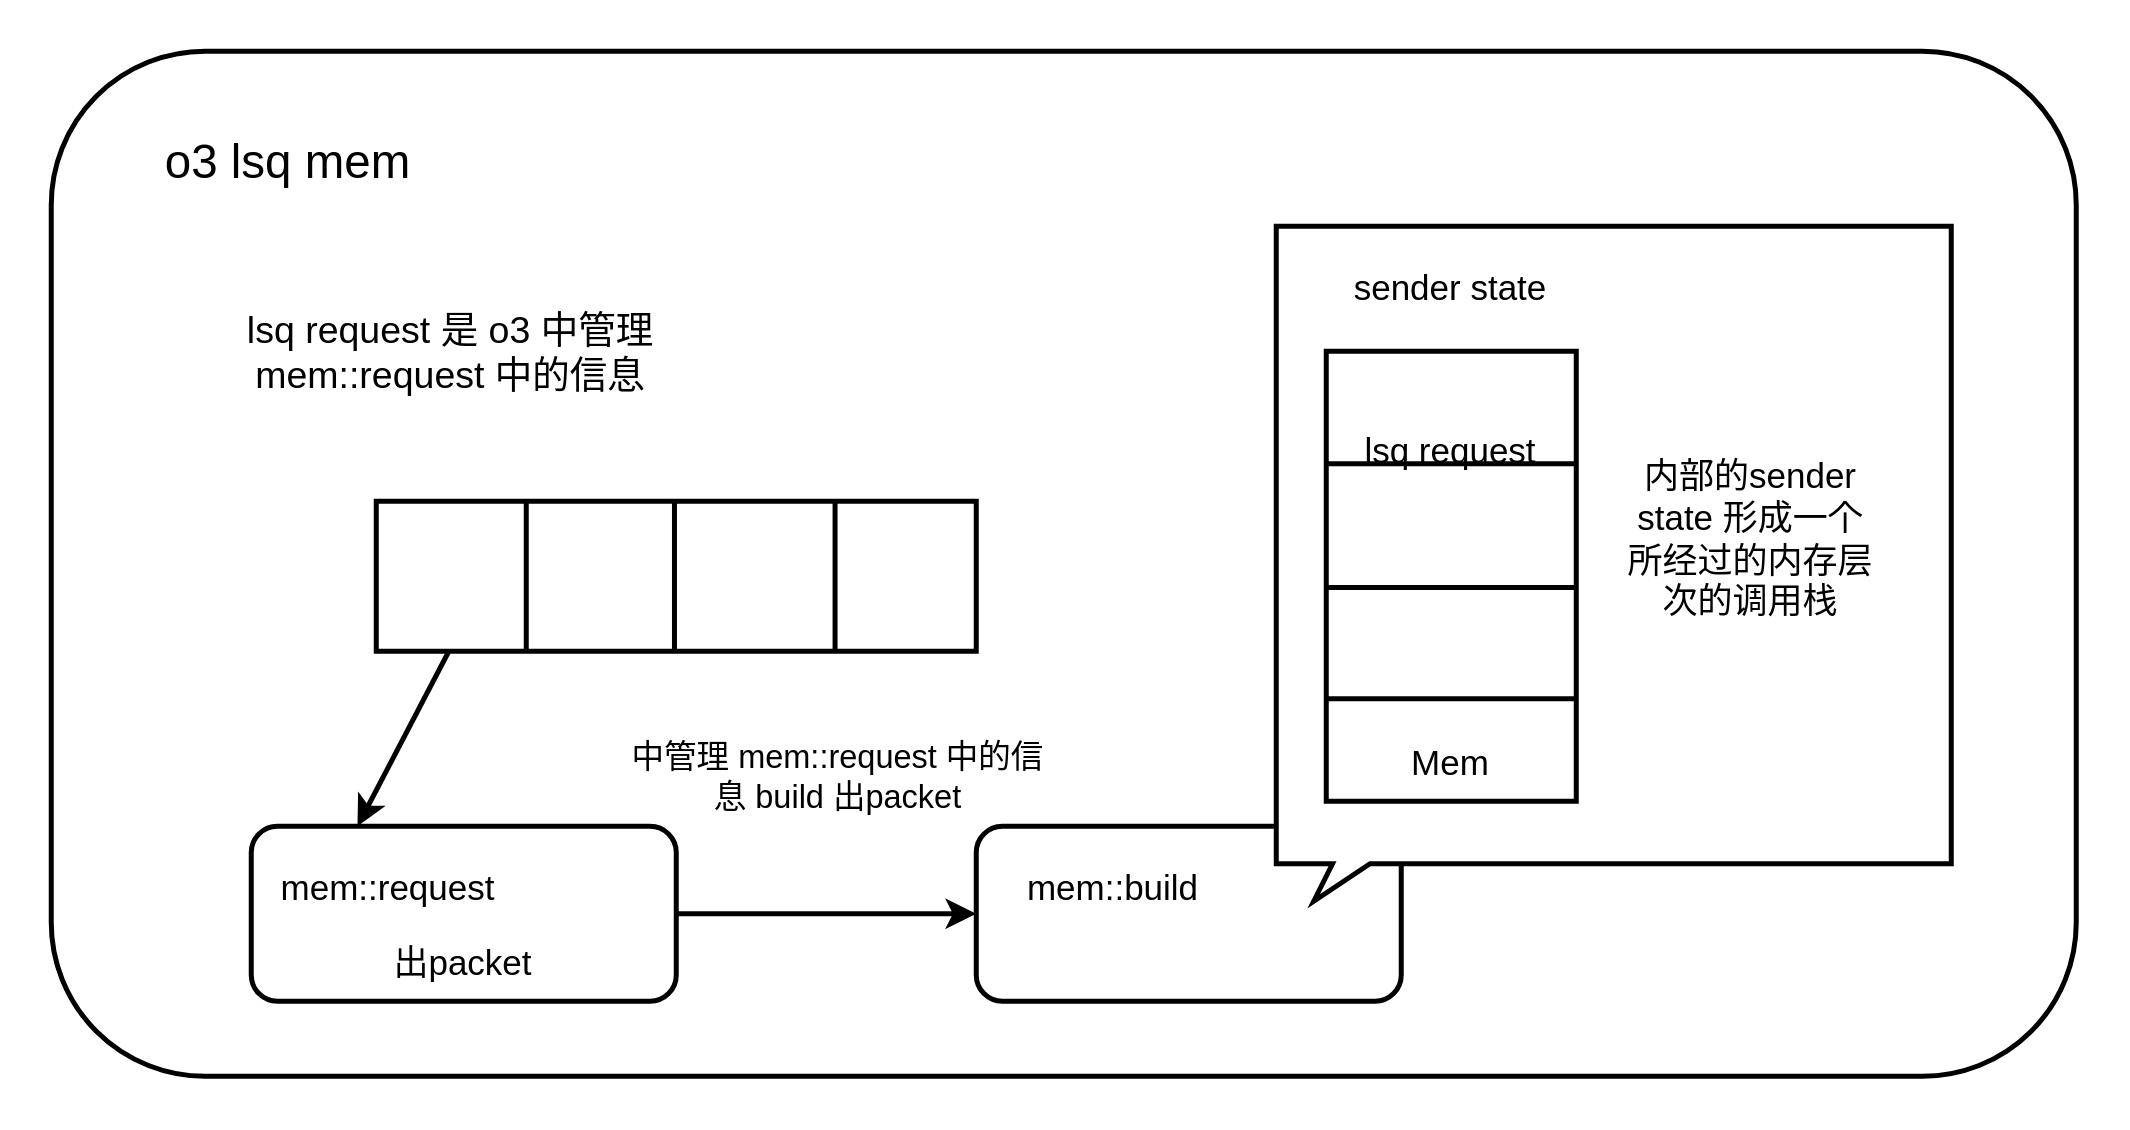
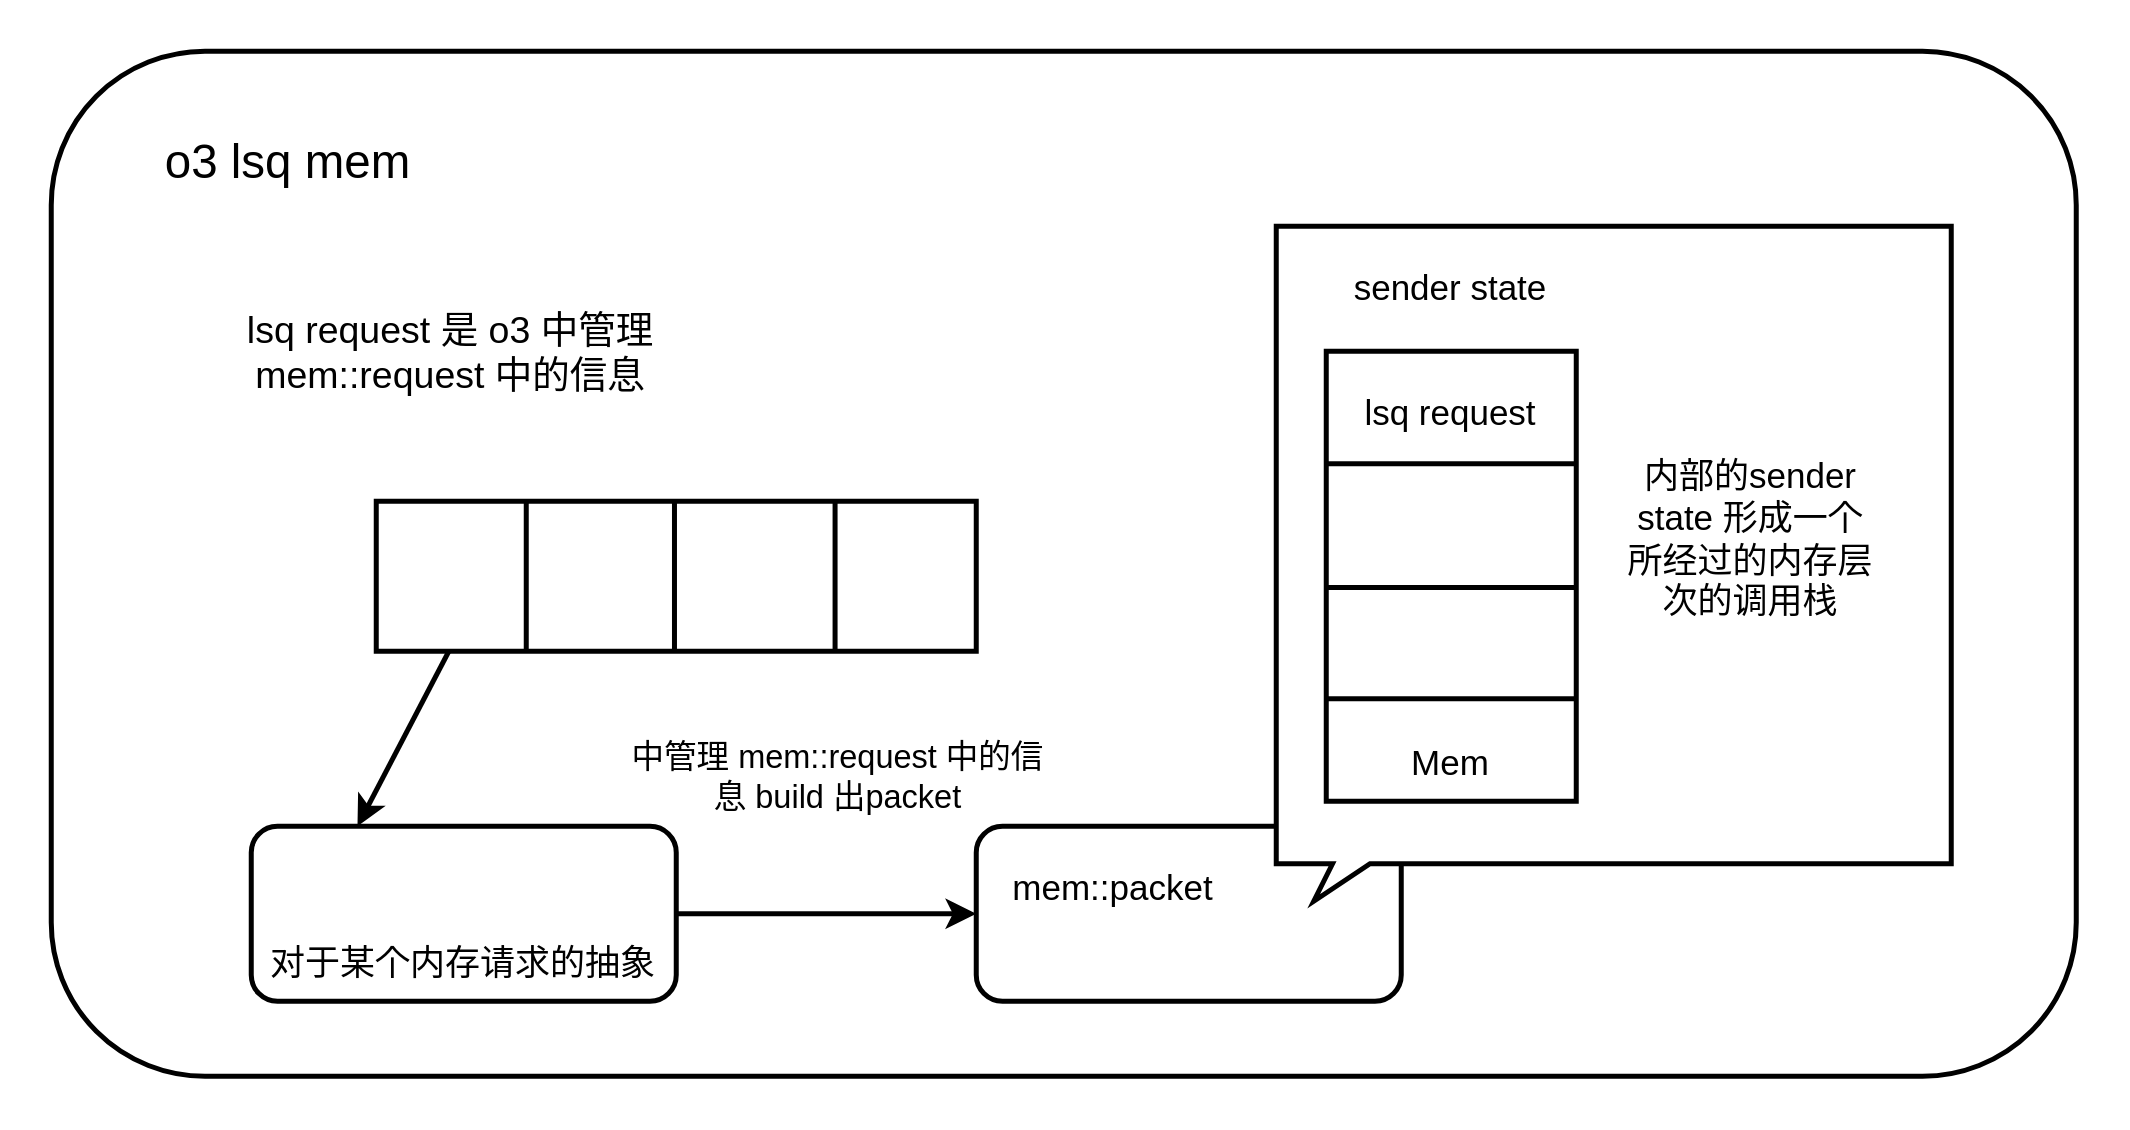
(1451, 451) -> (1451, 414)
(389, 889) -> none
(1114, 889) -> (1114, 889)
(464, 964) -> (464, 964)
